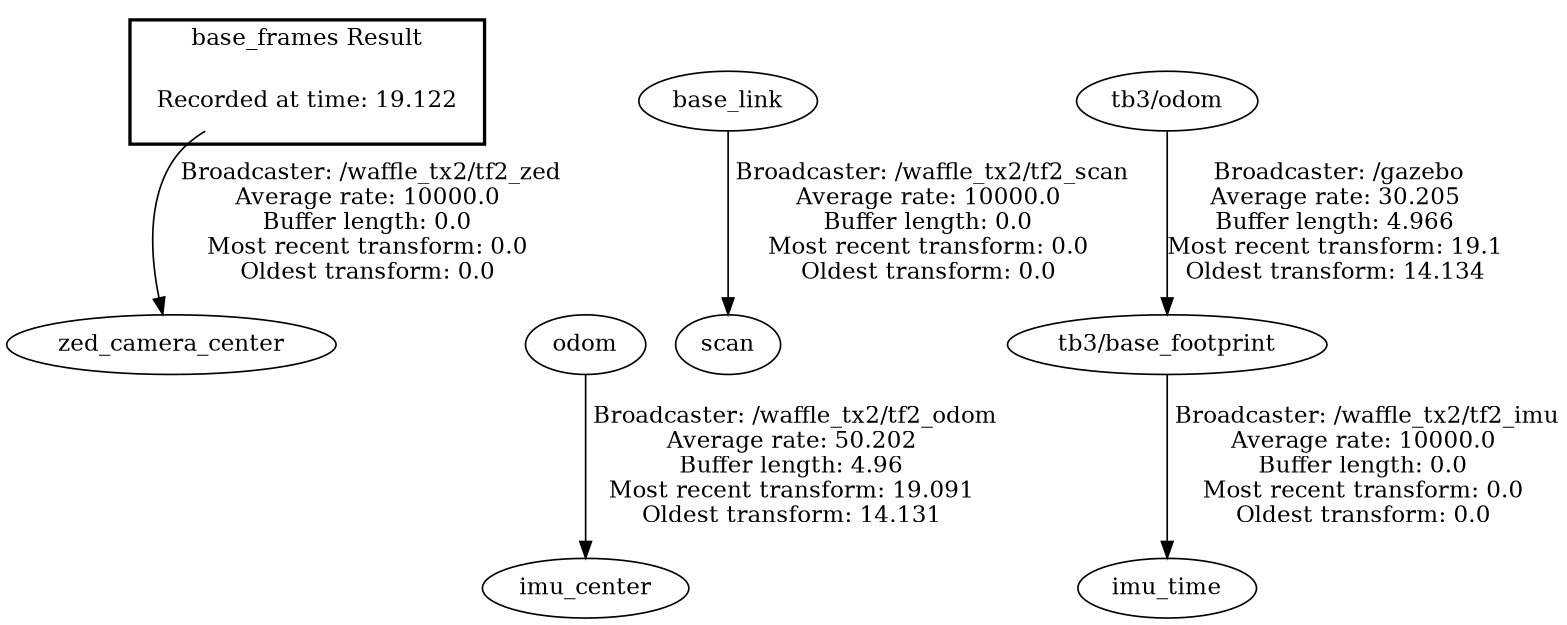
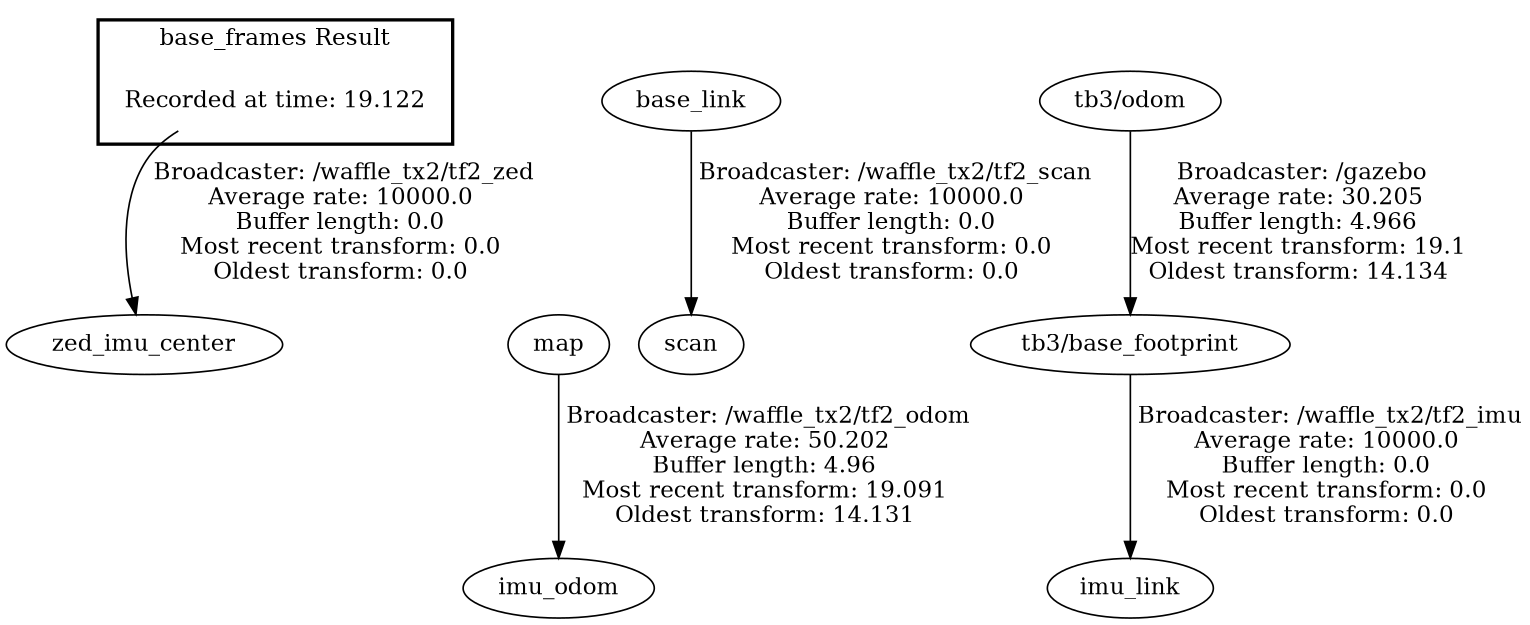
(171, 345) -> (144, 345)
(586, 345) -> (559, 345)
(586, 588) -> (559, 588)
(1167, 588) -> (1130, 588)
